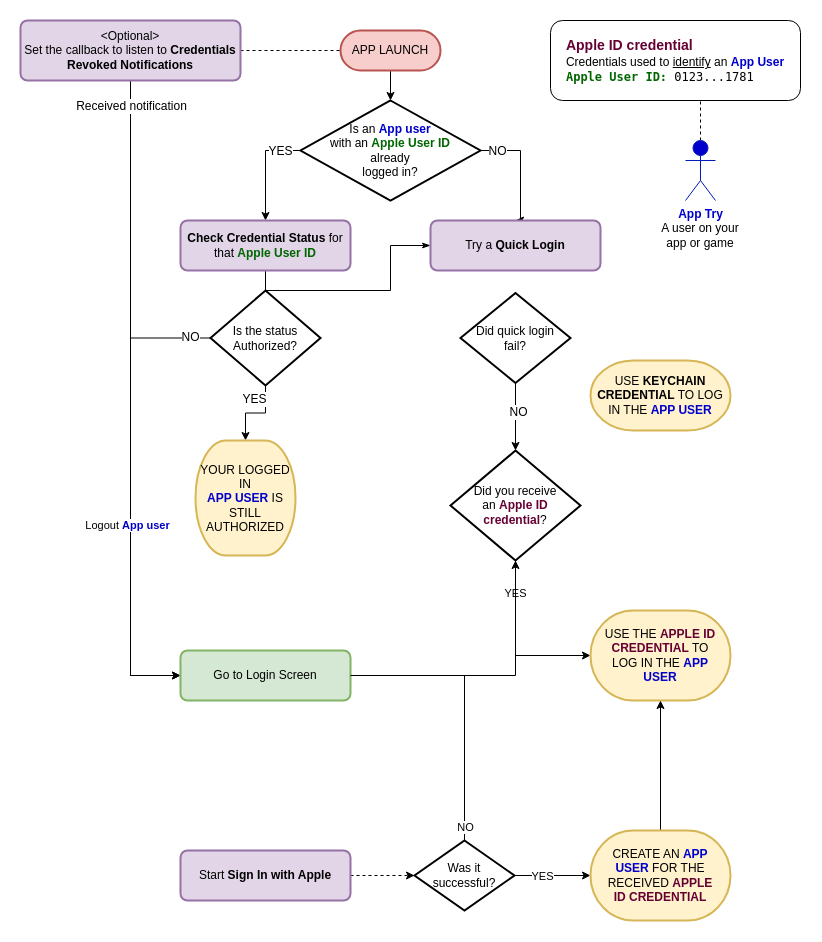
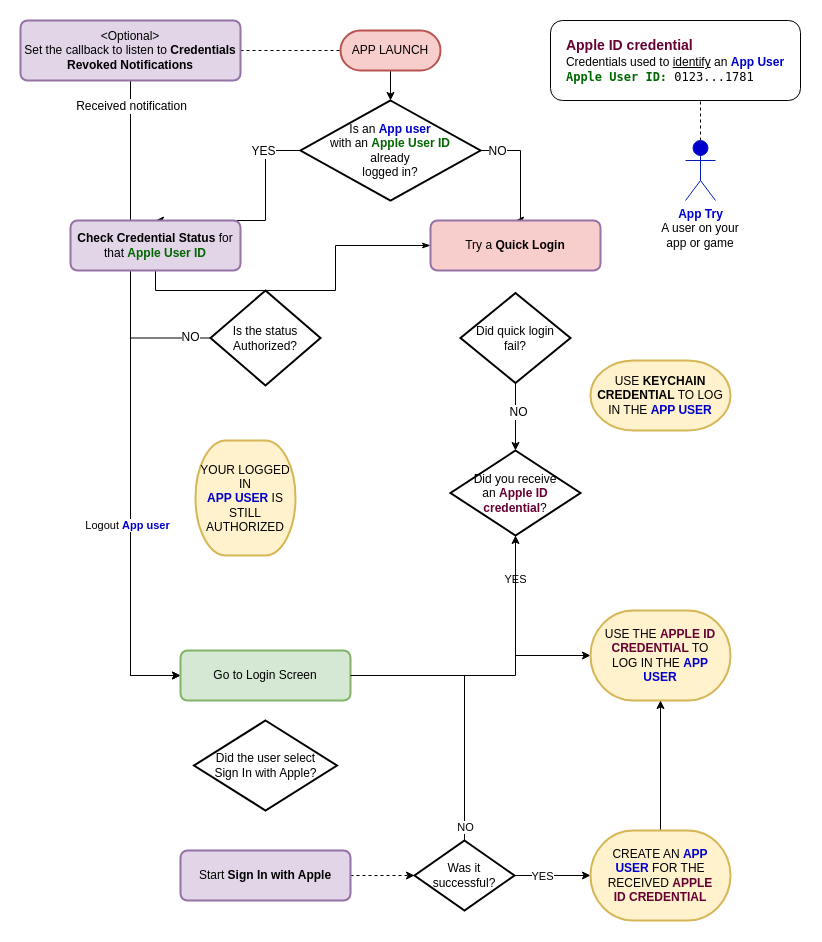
(266, 246) -> (156, 246)
(516, 246) -> (516, 246)
(259, 413) -> none
(516, 506) -> (516, 493)
none -> (266, 766)
